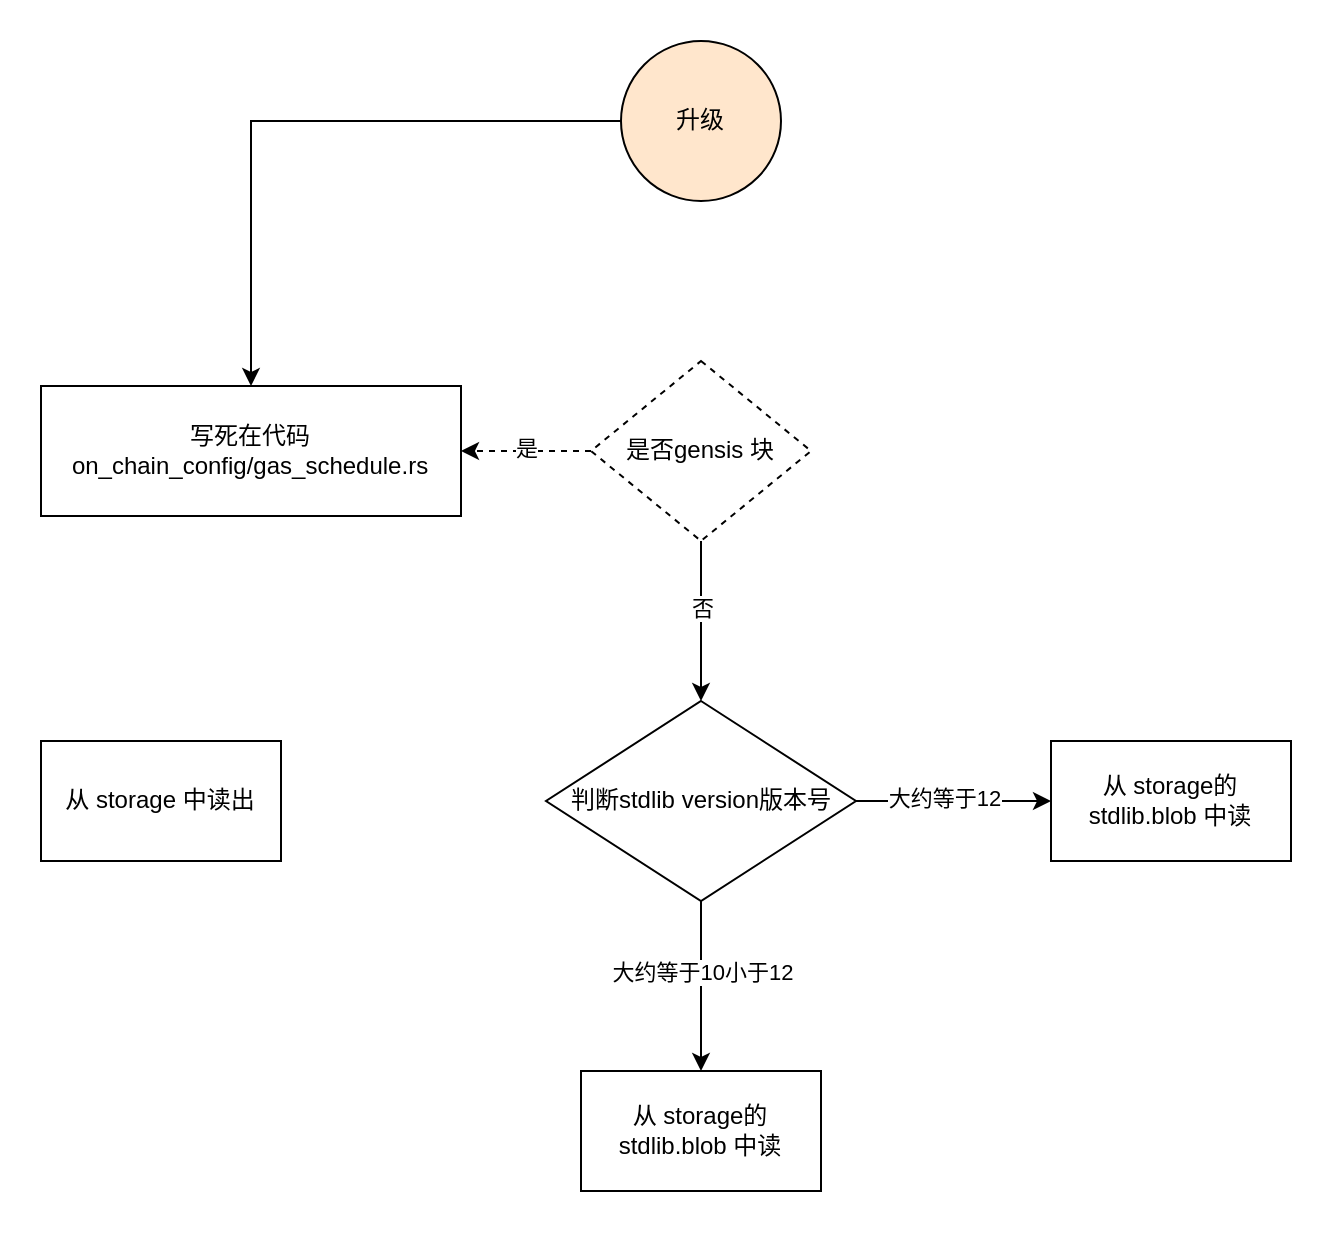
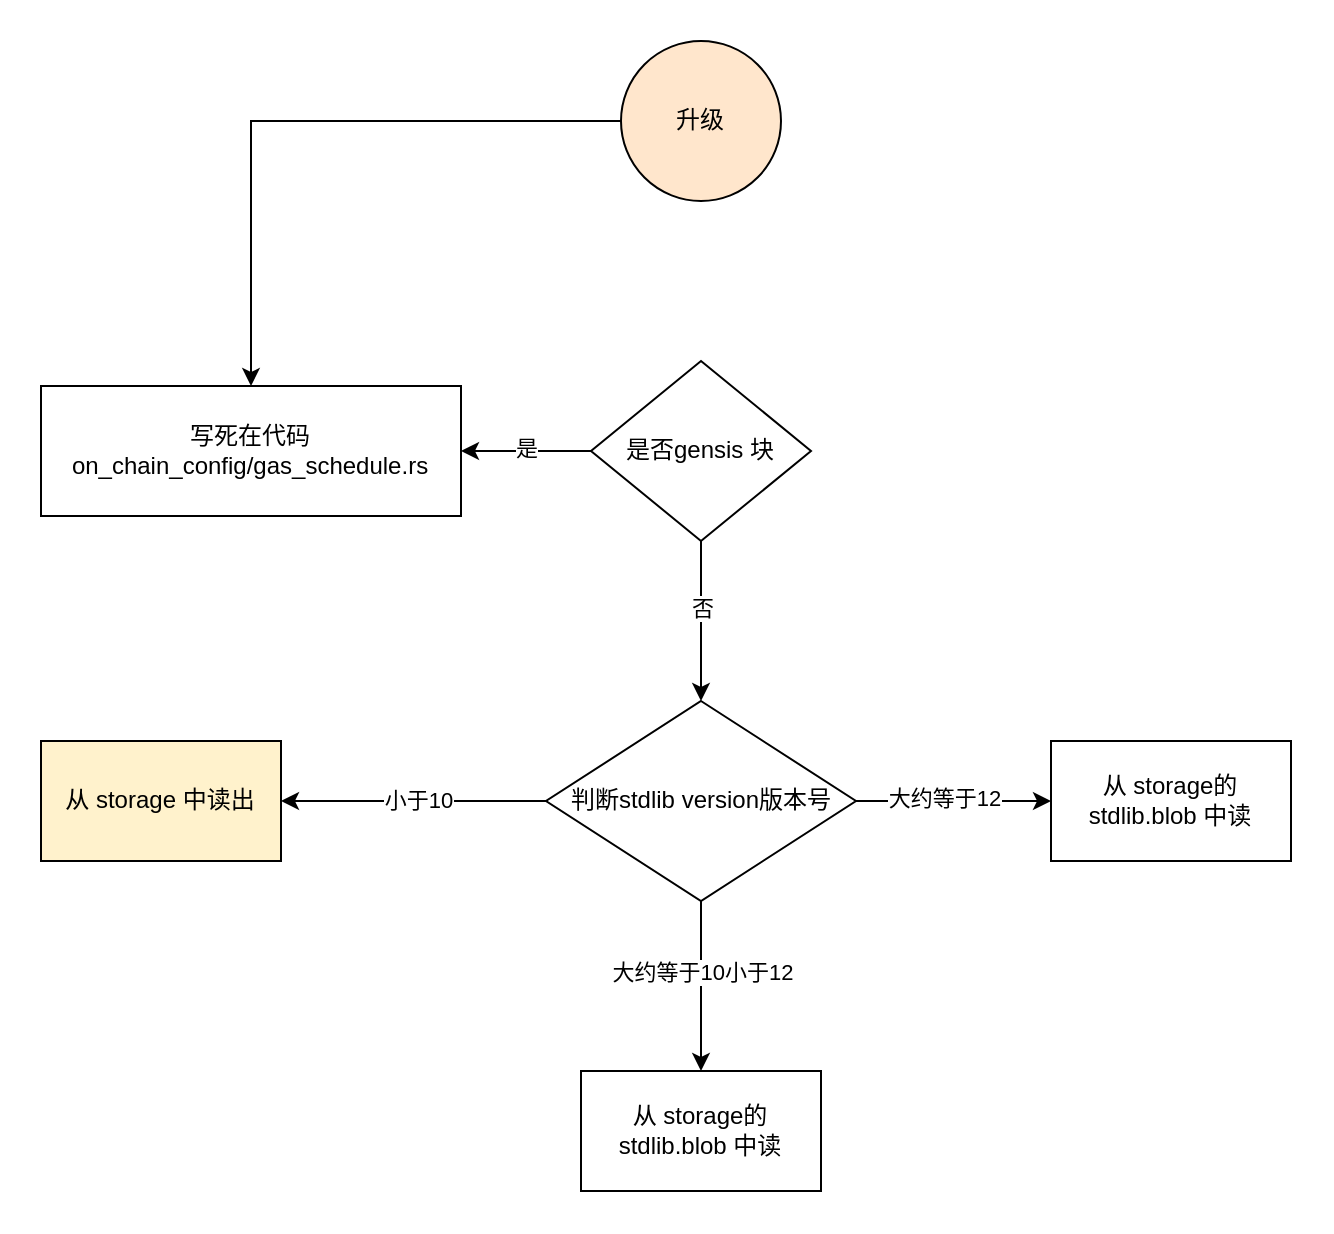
(566, 451) -> (566, 451)
(701, 451) -> (701, 451)
(161, 801) -> (161, 801)
none -> (420, 801)
